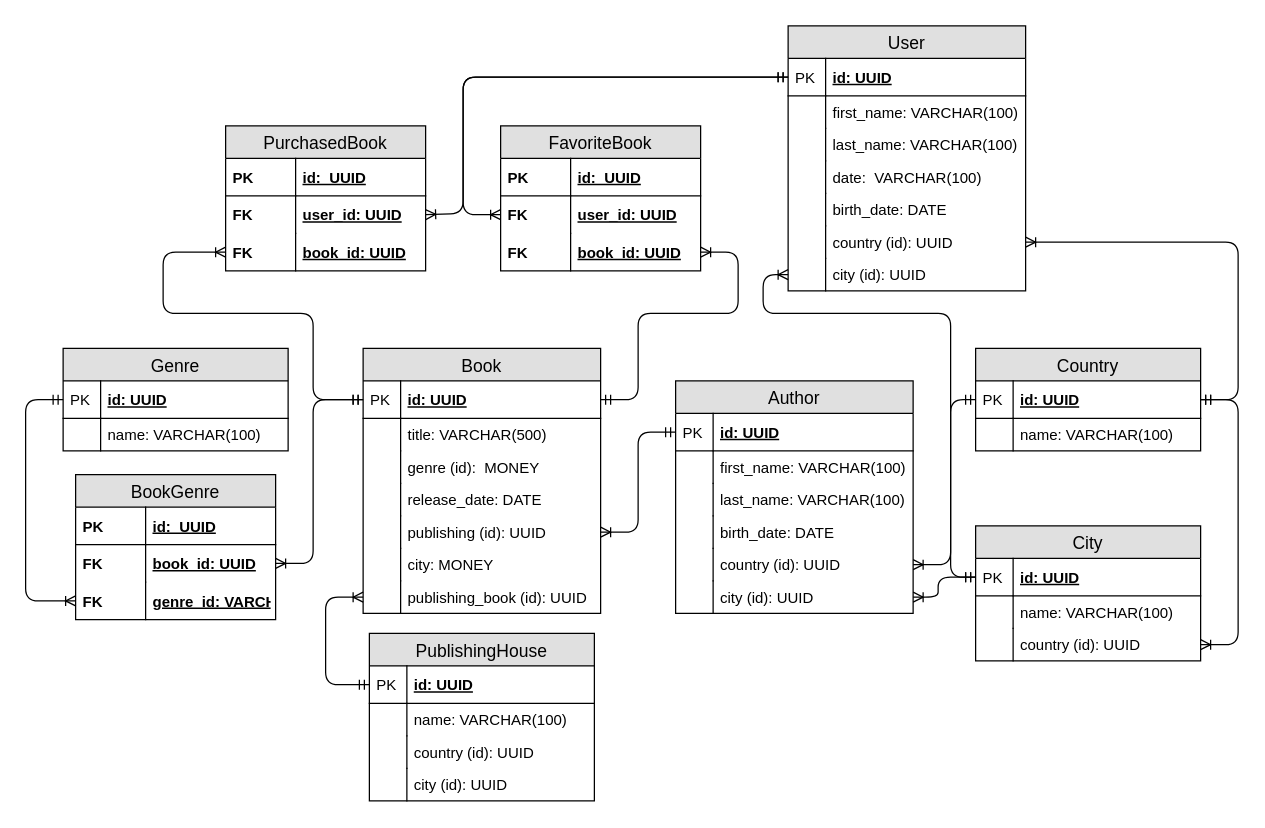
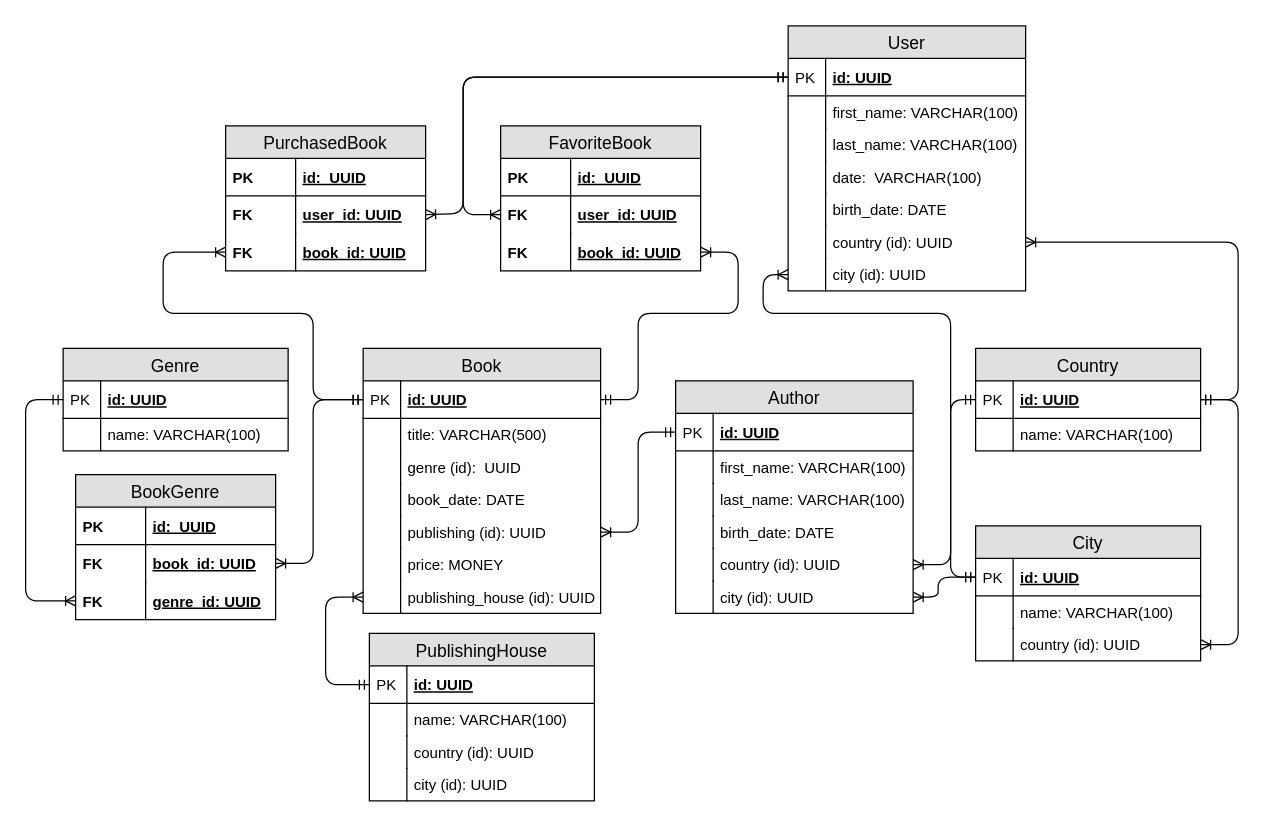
(475, 468) -> (471, 468)
(477, 500) -> (467, 500)
(448, 565) -> (452, 565)
(503, 598) -> (507, 598)
(218, 601) -> (205, 601)
